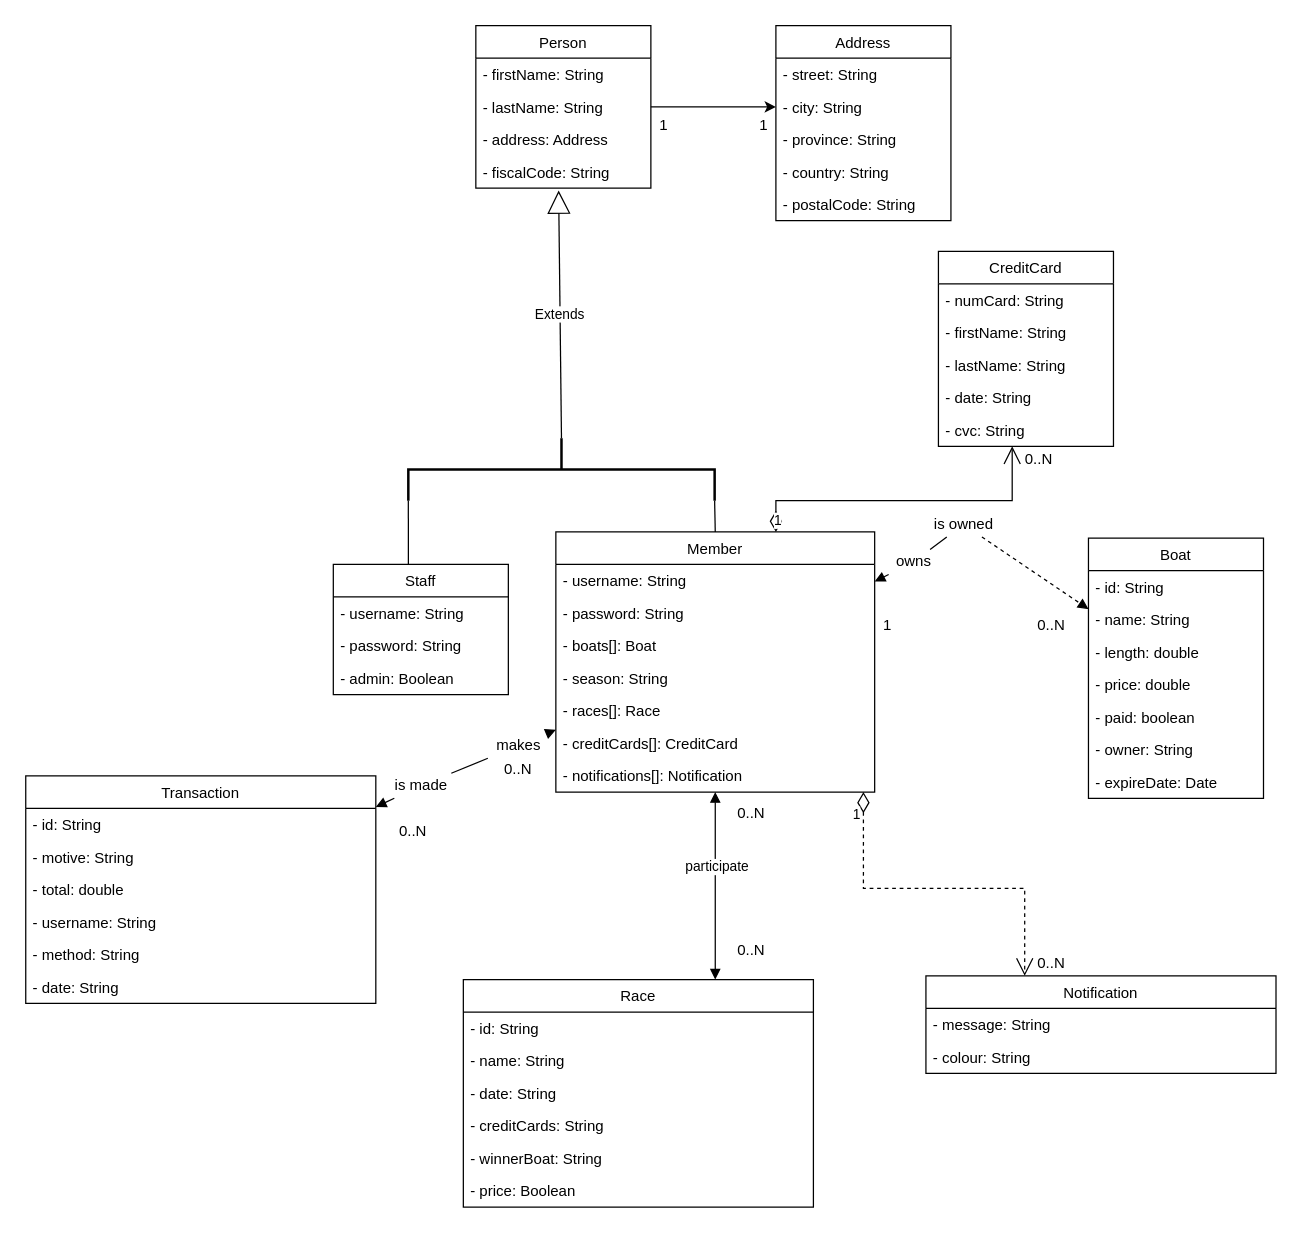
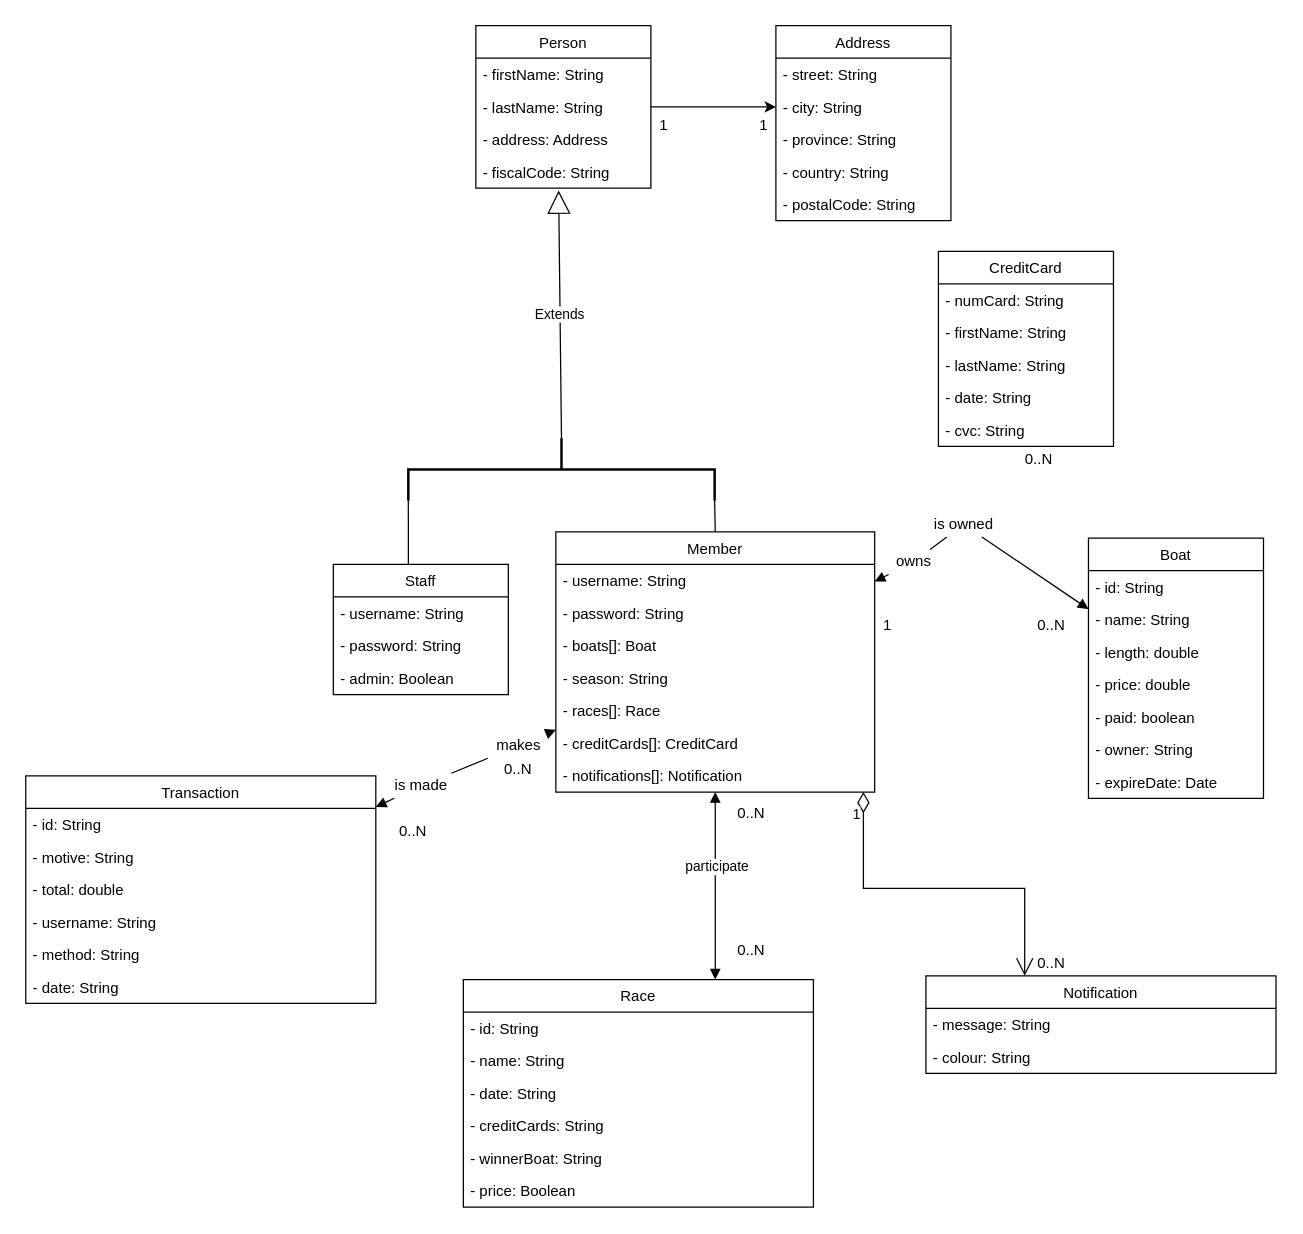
(914, 501) -> none
(1031, 571) -> (1031, 571)
(948, 888) -> (948, 888)
